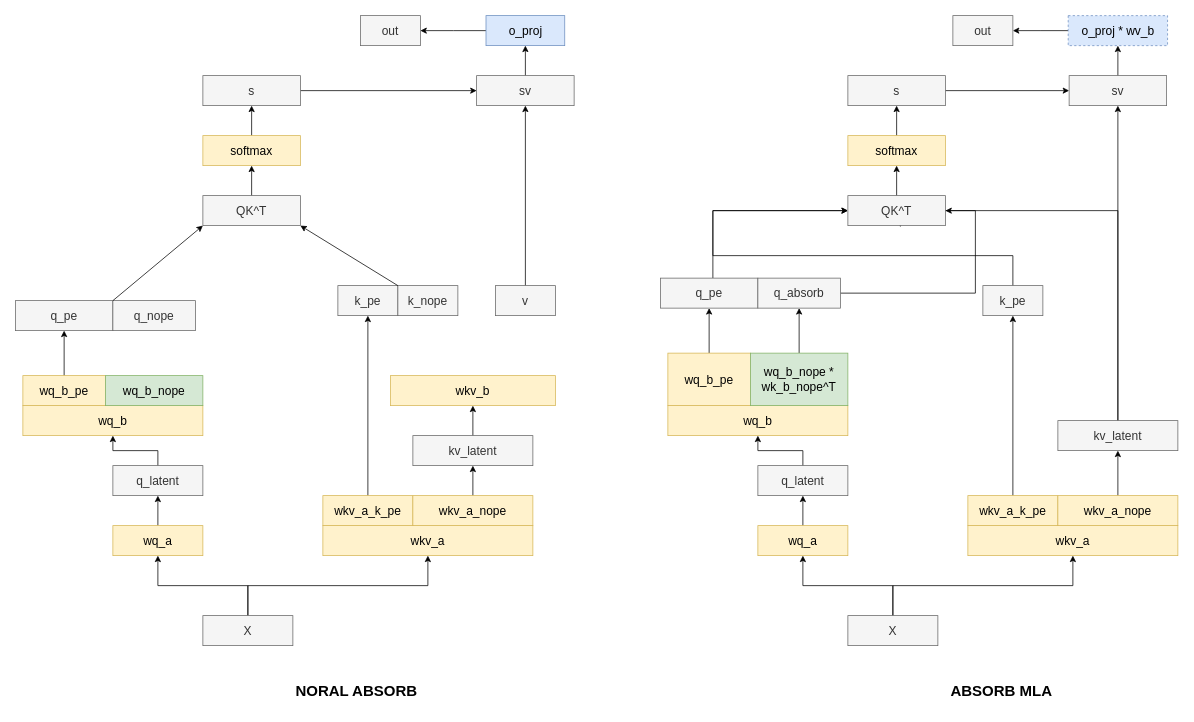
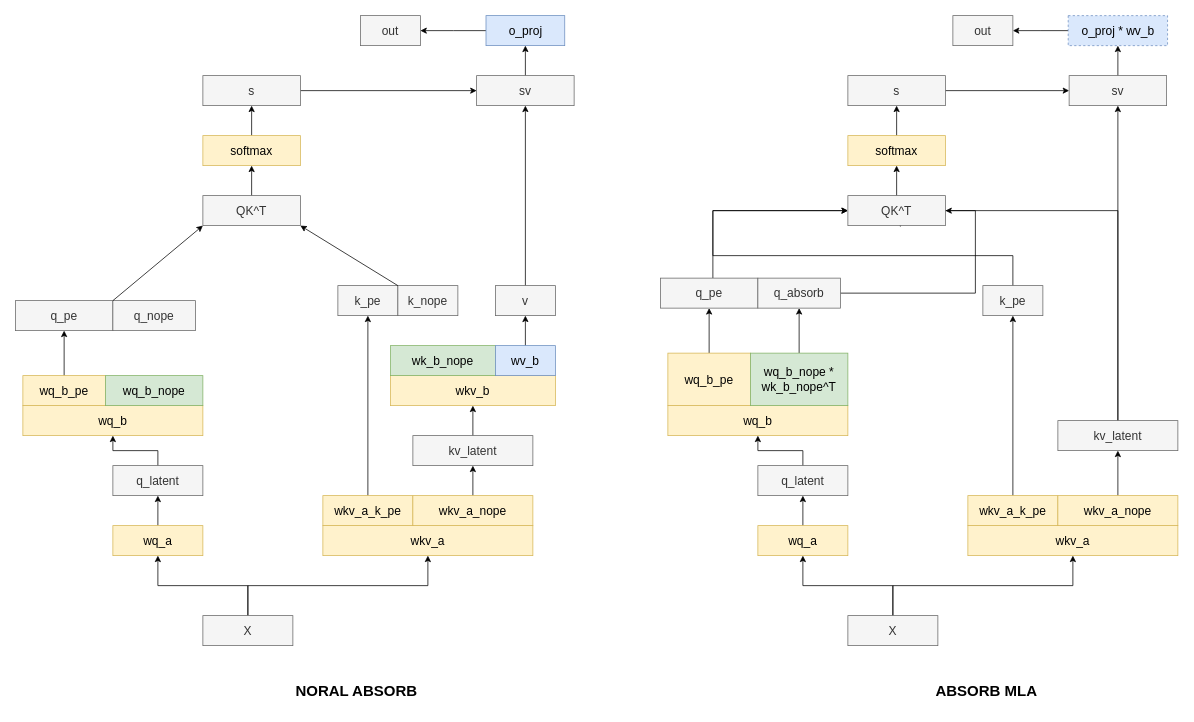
none -> (525, 333)
none -> (443, 360)
none -> (525, 360)
(1002, 690) -> (987, 690)
